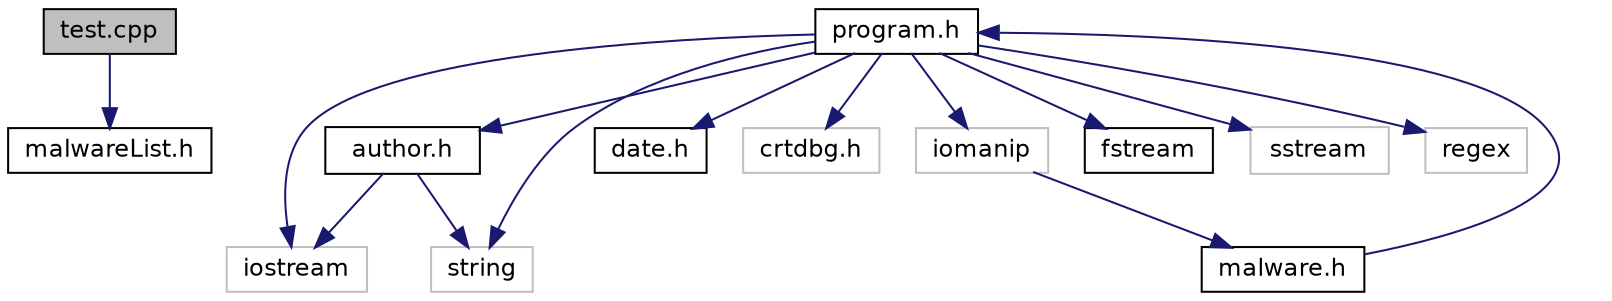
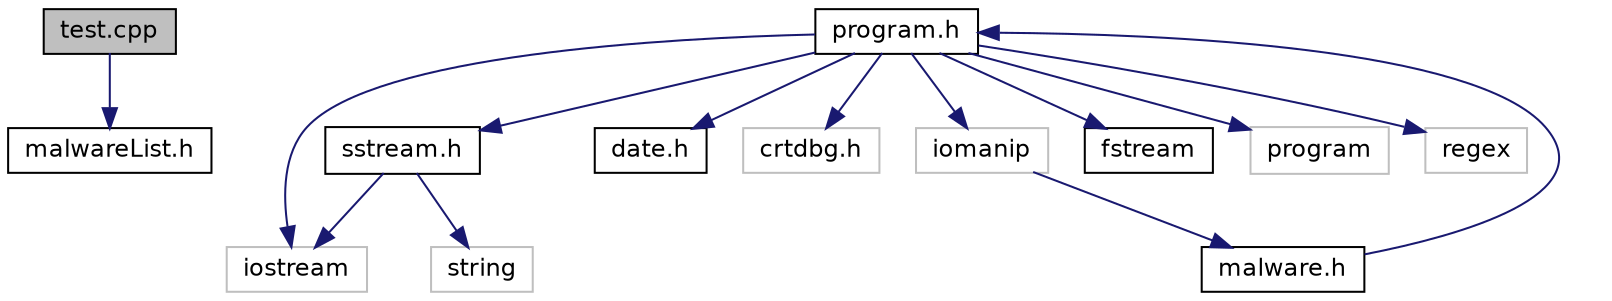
(589, 119) -> none
(403, 150) -> (403, 150)
(1320, 150) -> (1320, 150)
